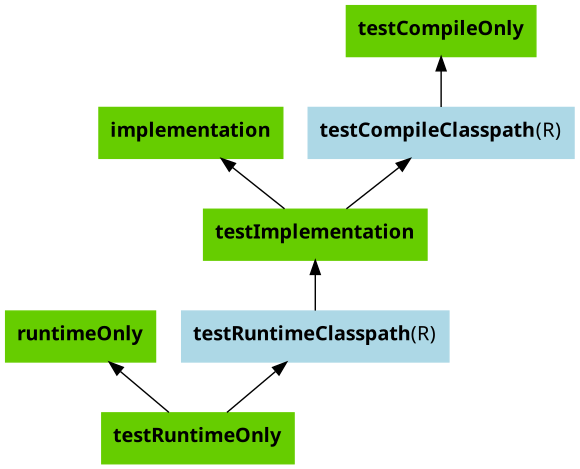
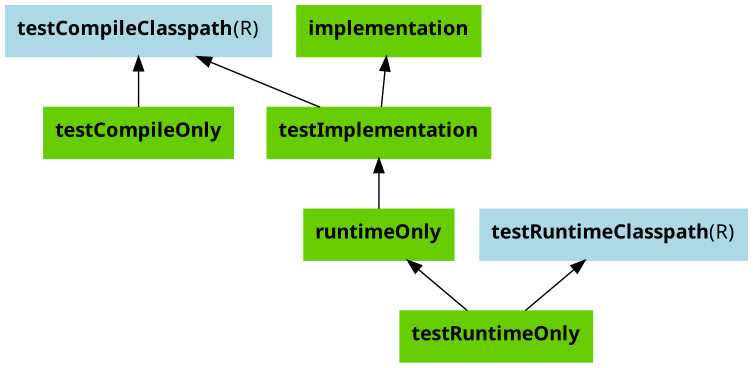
(441, 89) -> (139, 89)
(315, 293) -> (379, 191)
